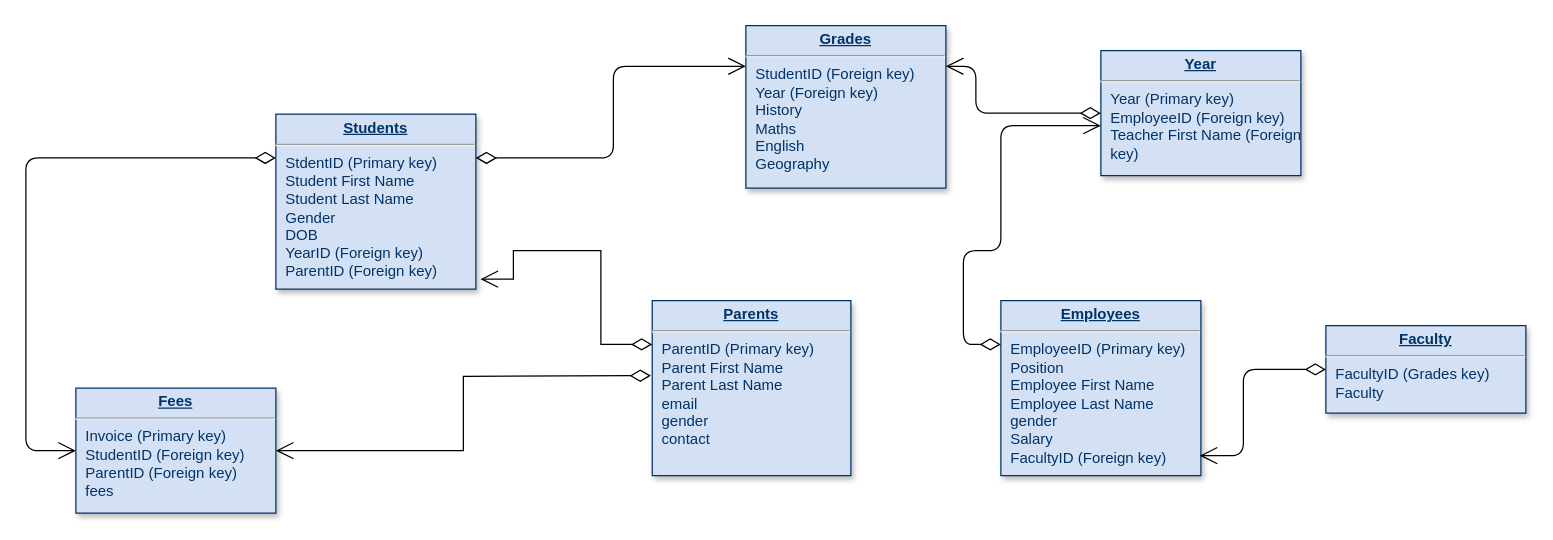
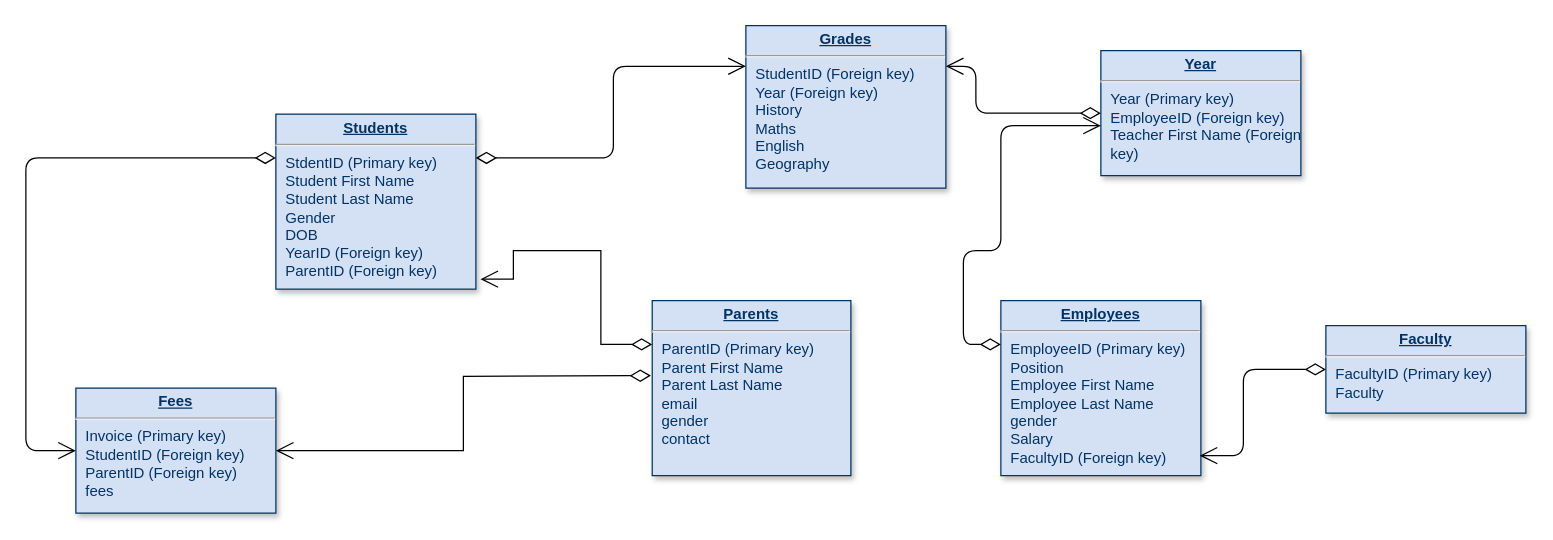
(1412, 353) -> (1414, 353)
